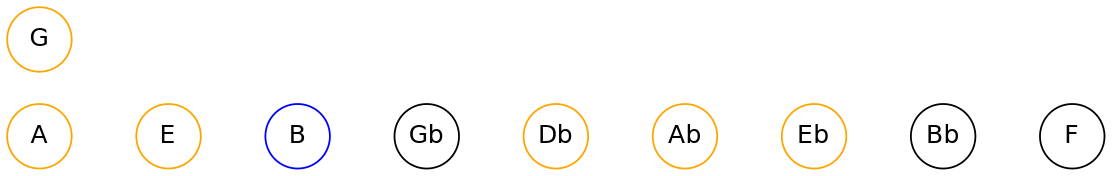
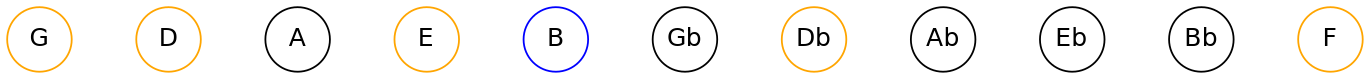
none -> (169, 39)
(39, 136) -> (298, 39)
(685, 136) -> (943, 39)
(814, 136) -> (1072, 39)
(1072, 136) -> (1330, 39)
